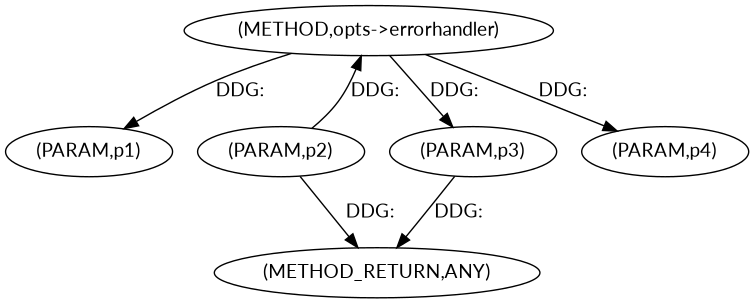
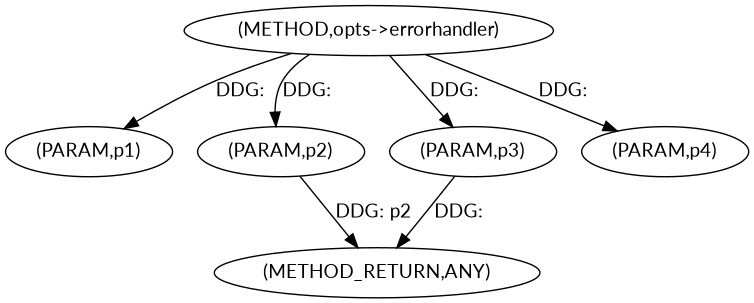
(338, 102) -> (284, 78)
(374, 212) -> (374, 212)
